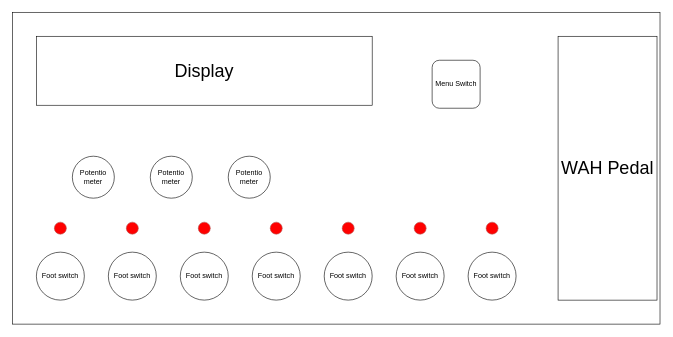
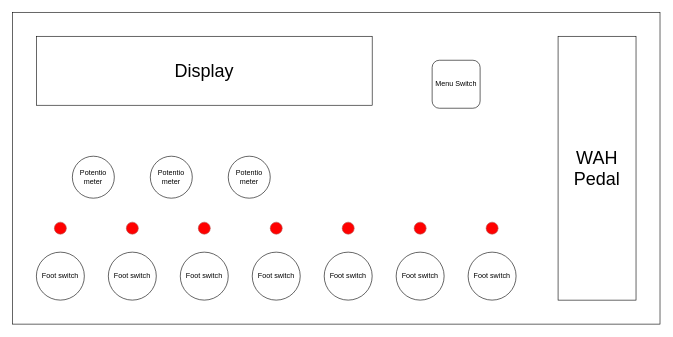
(608, 168) -> (597, 168)
